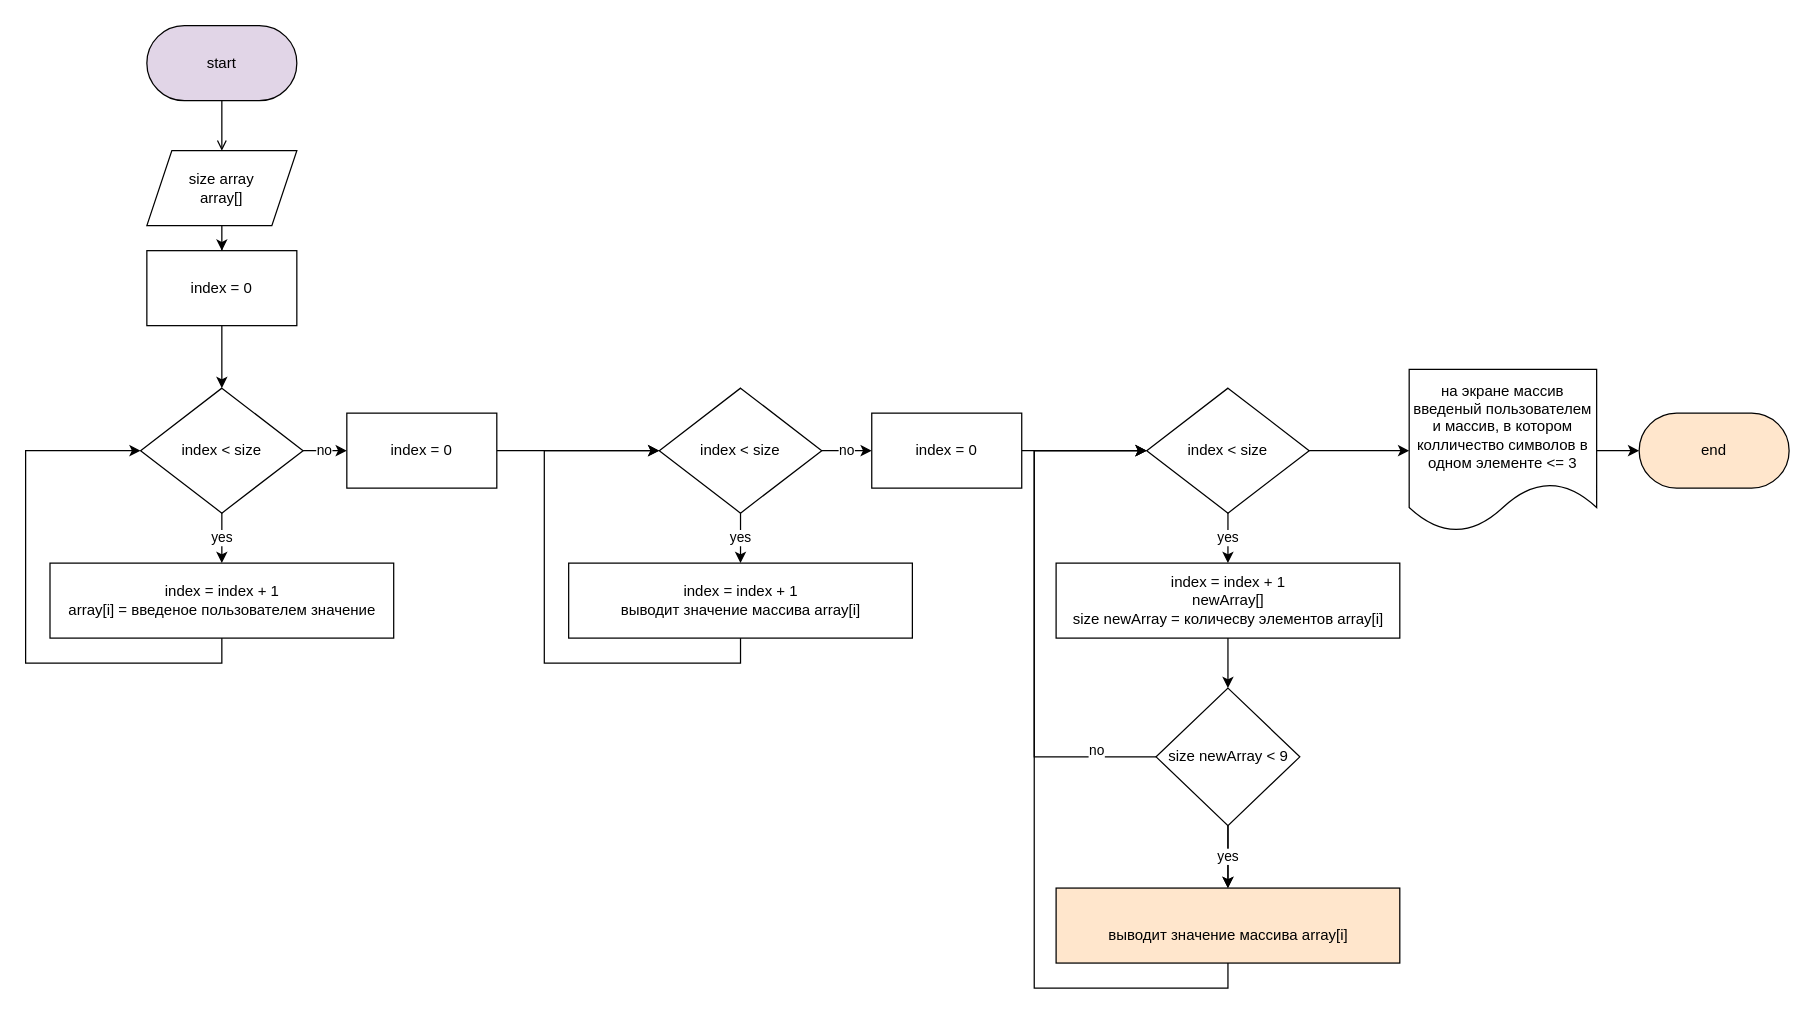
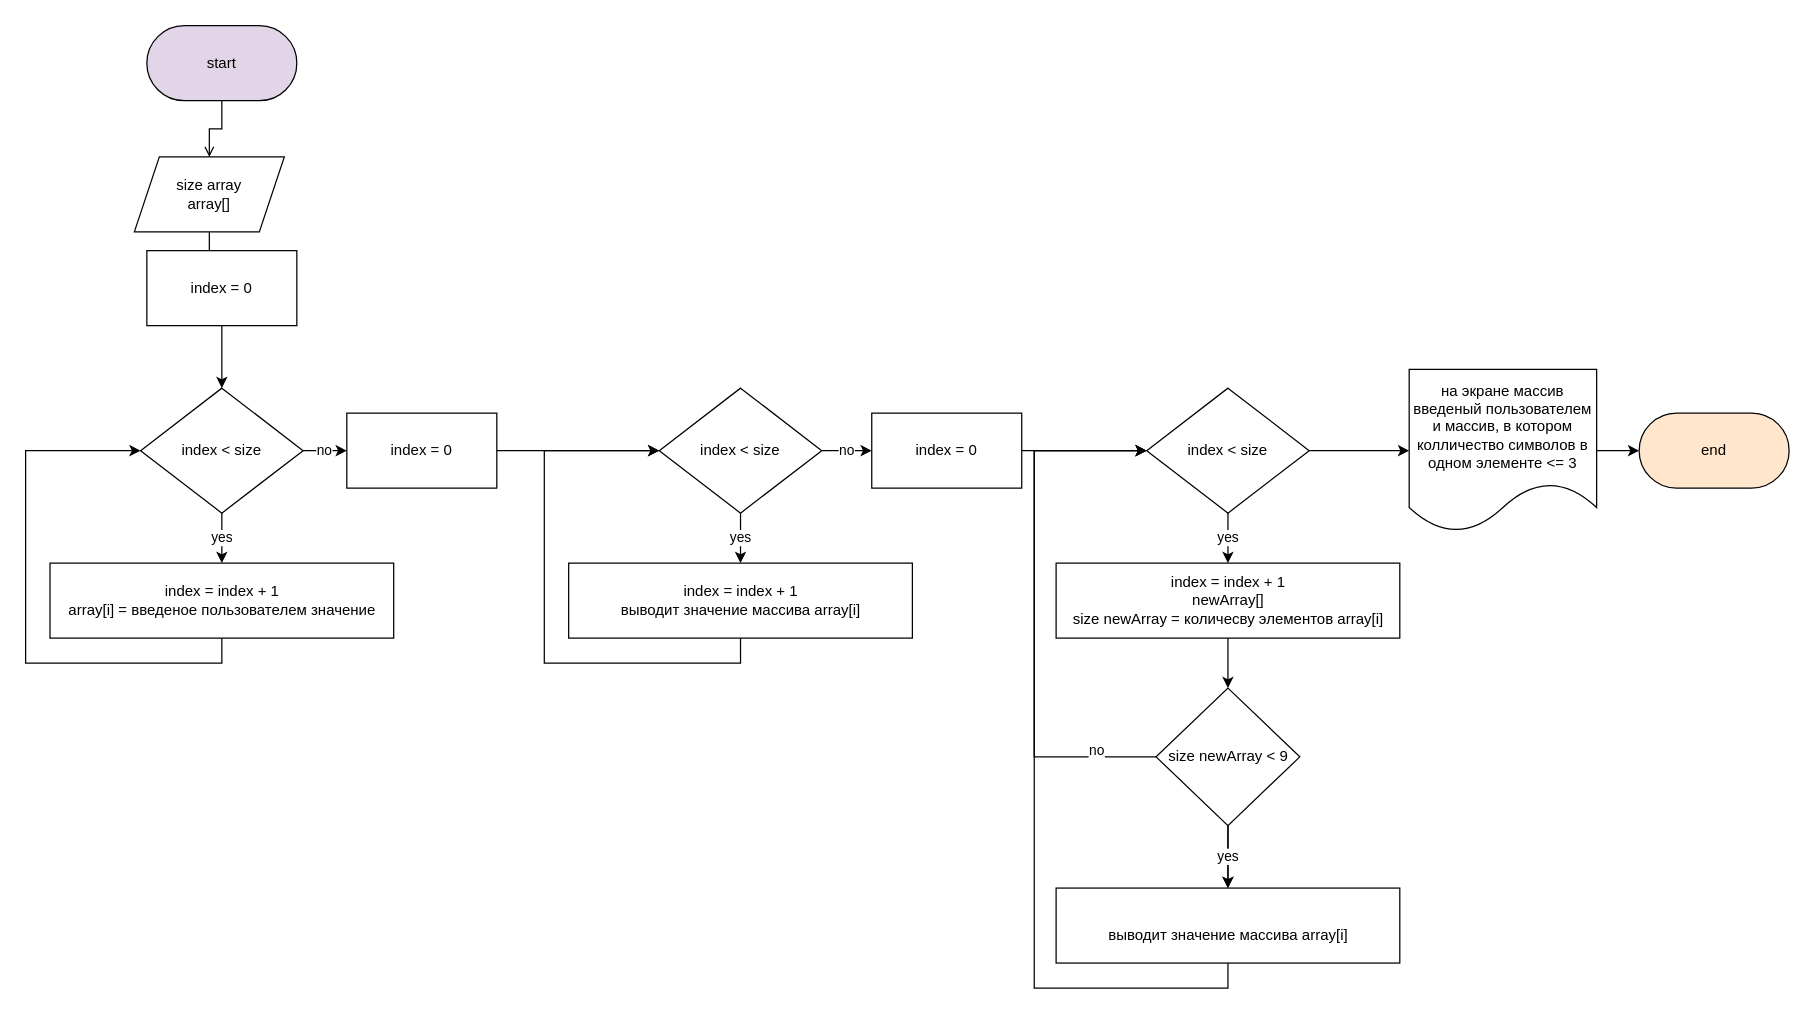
(222, 188) -> (209, 194)
(1228, 926) -> (1228, 926)
